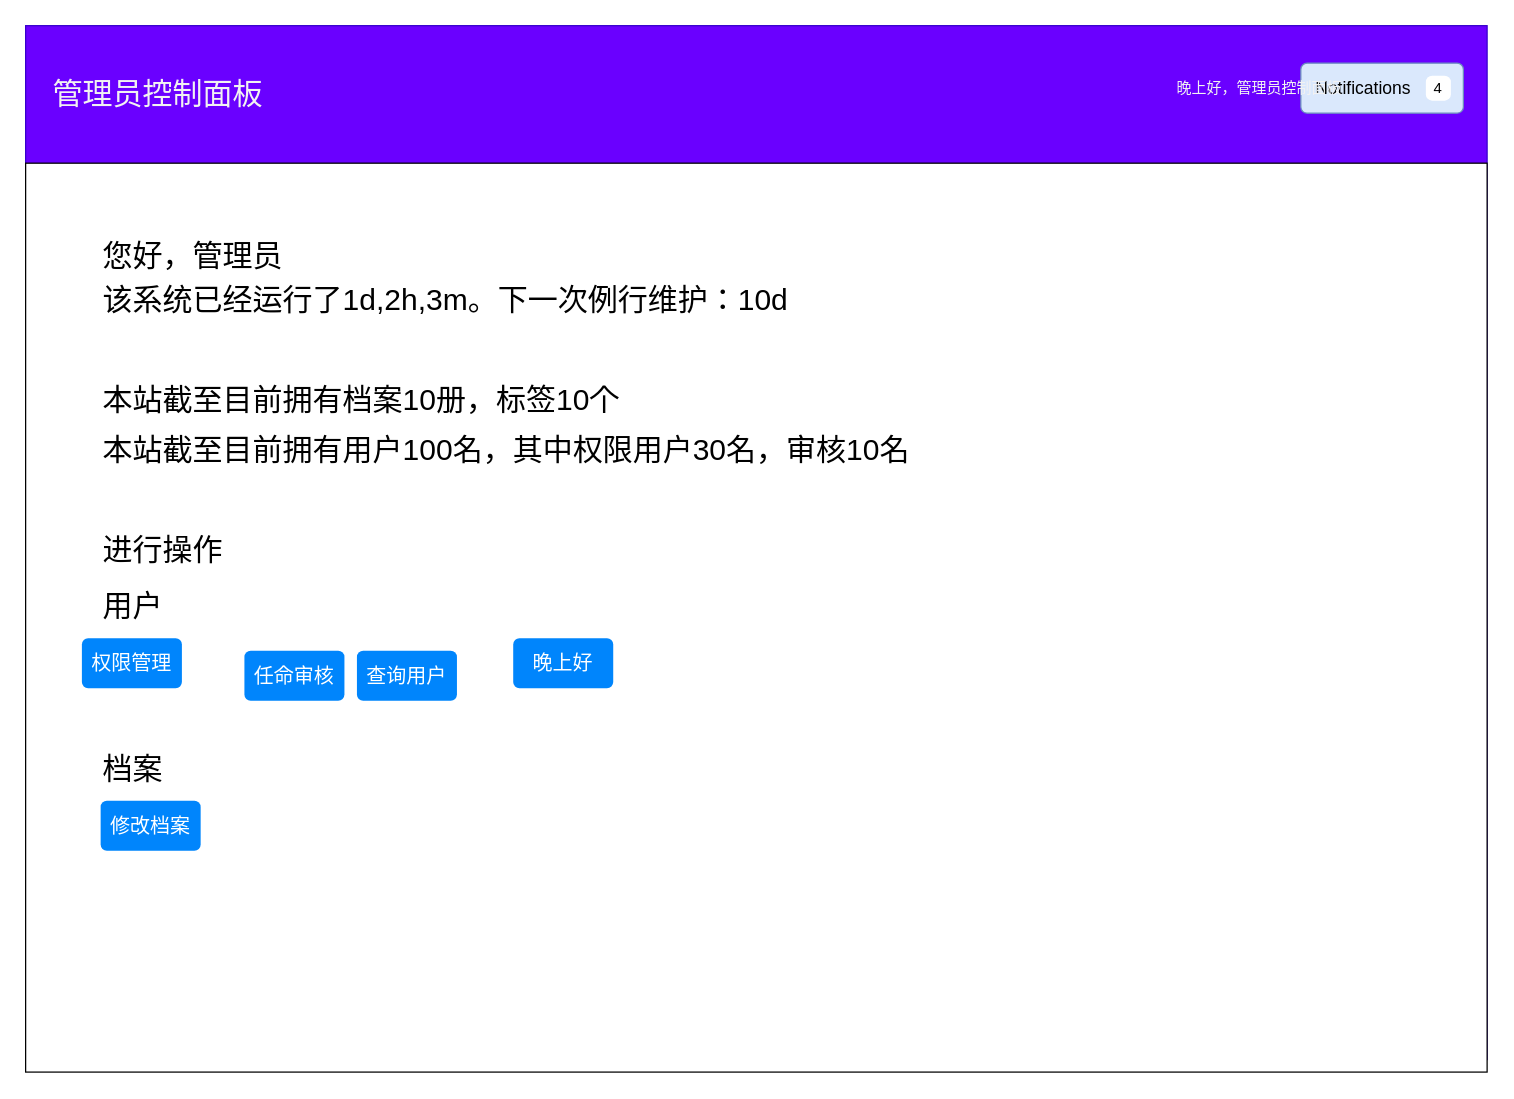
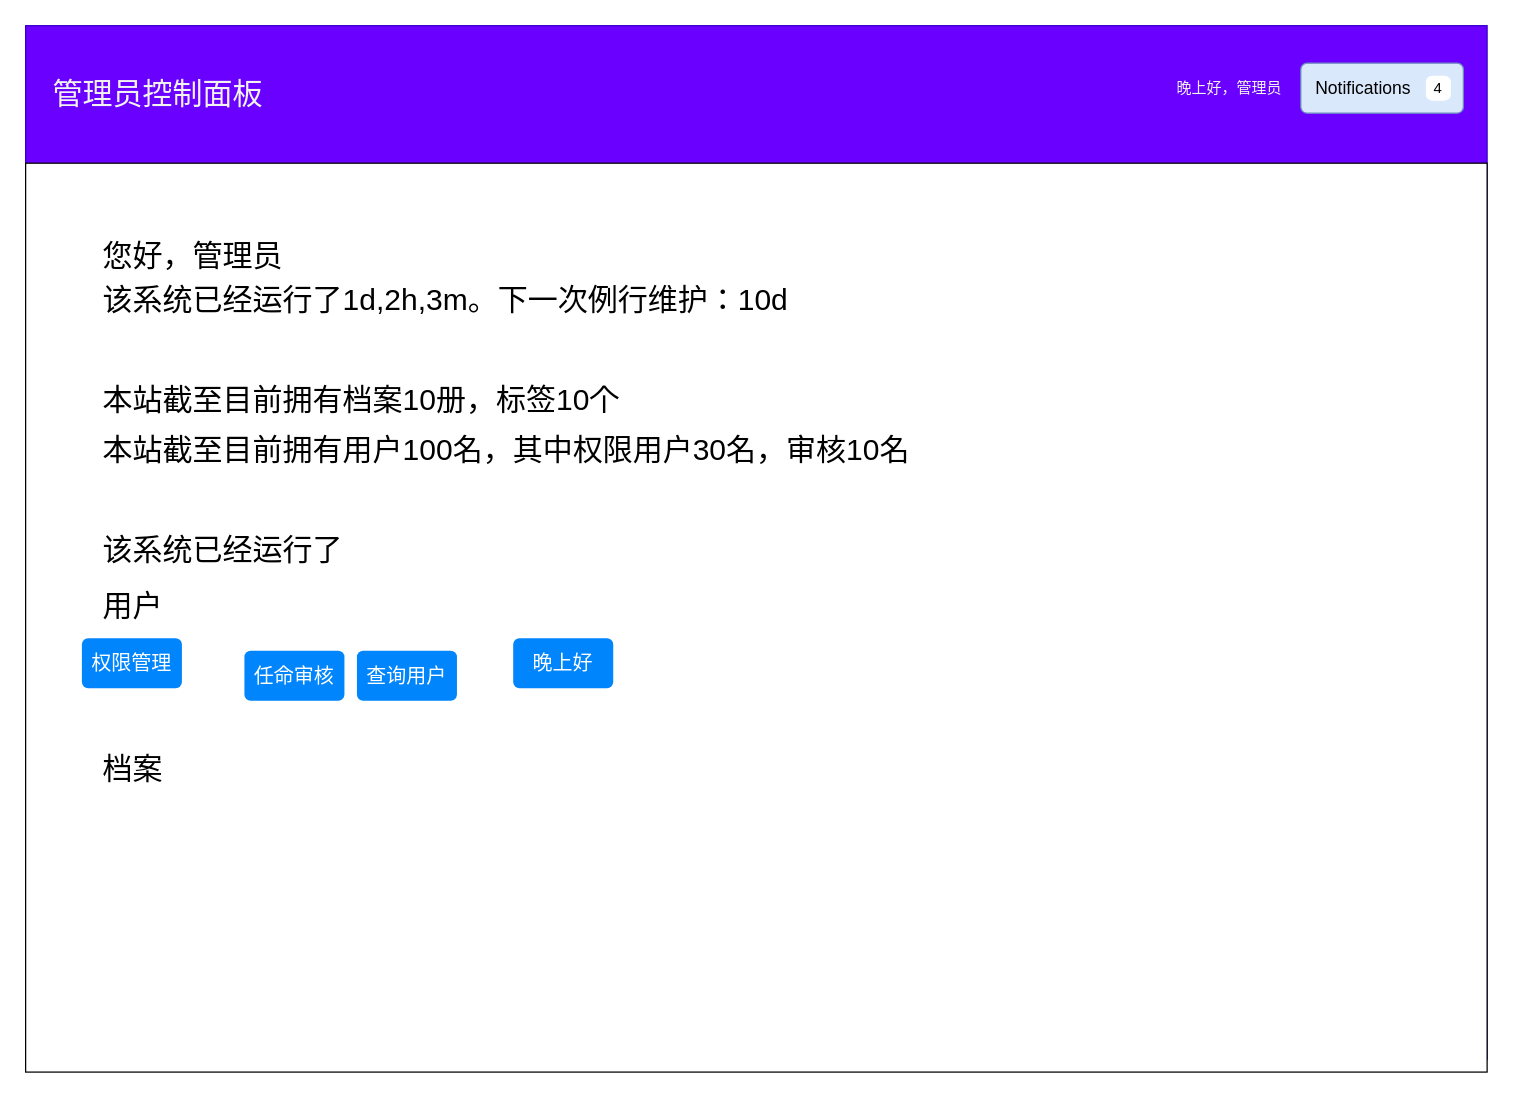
(1259, 88) -> (1229, 88)
(163, 551) -> (223, 551)
(151, 826) -> none
